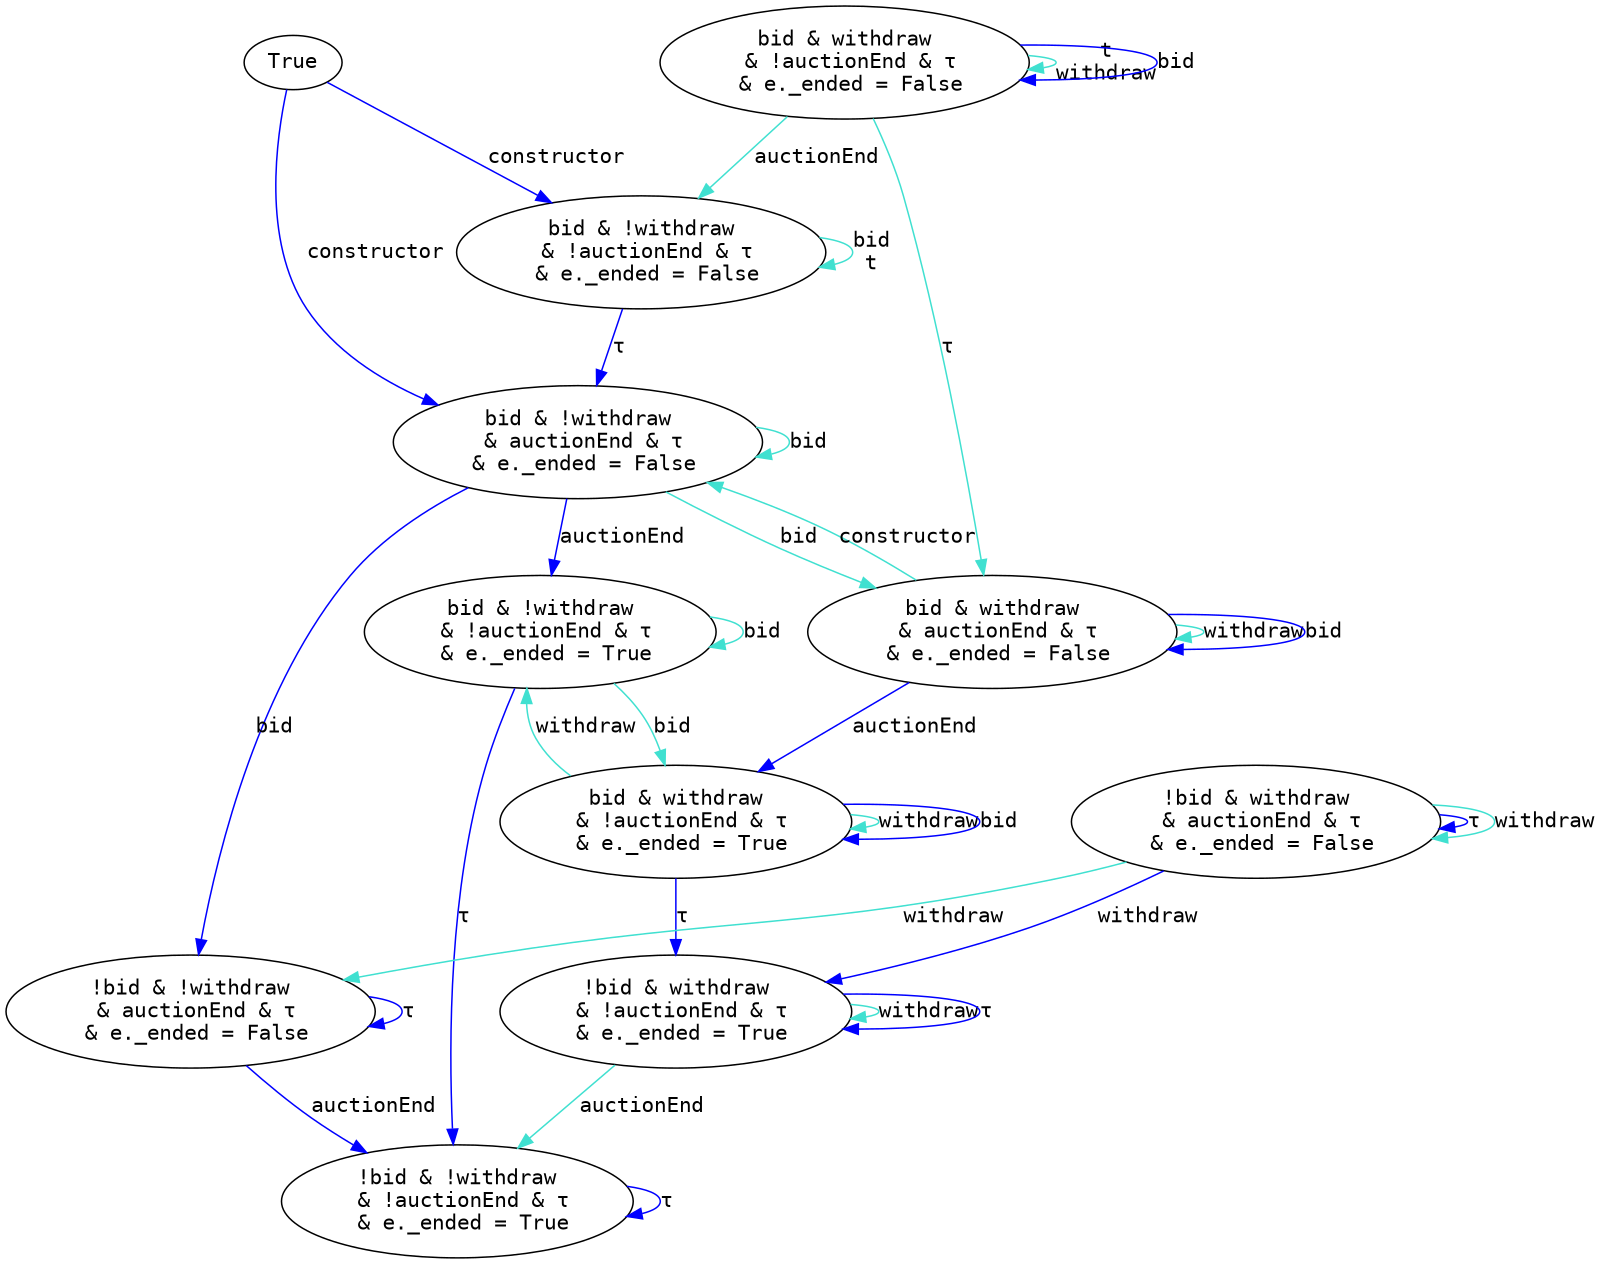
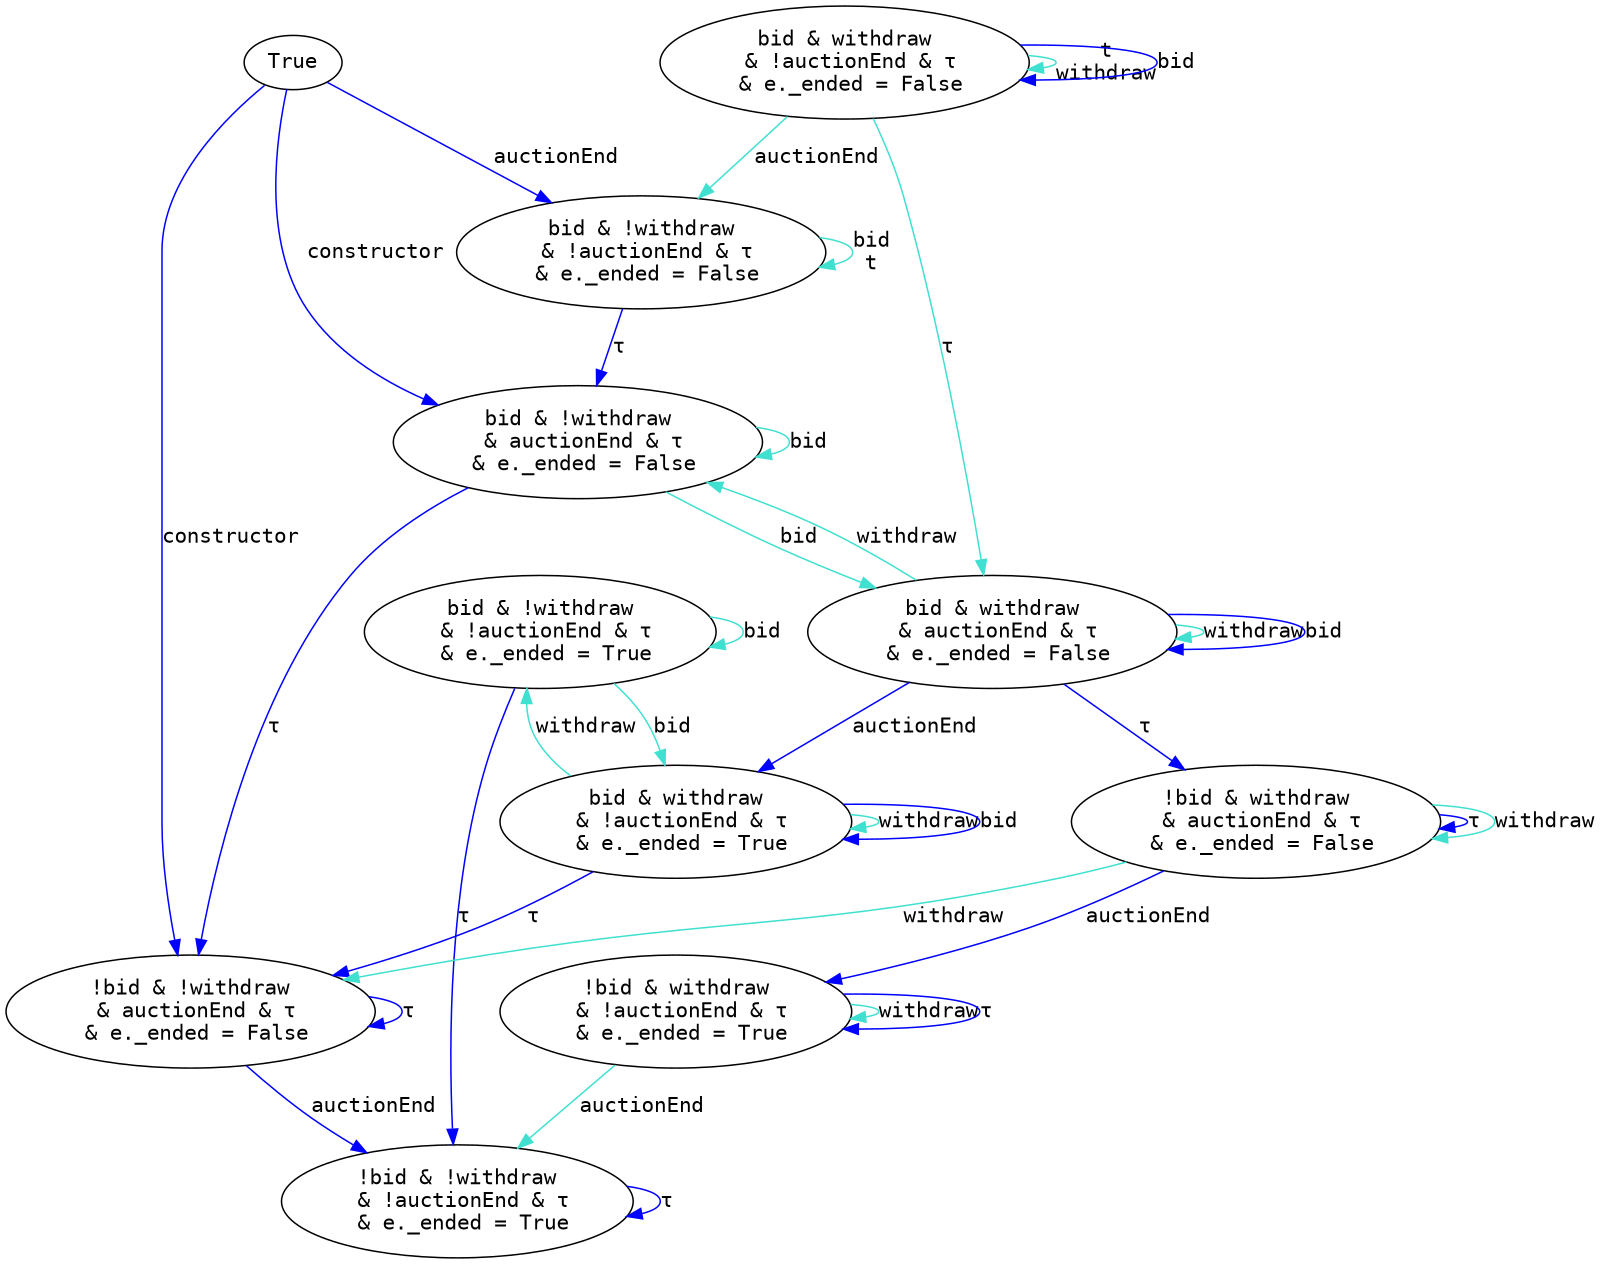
(556, 157) -> (556, 157)
none -> (162, 496)
(561, 529) -> none
(907, 537) -> (907, 537)
none -> (1118, 723)
(274, 727) -> (274, 727)
(676, 909) -> (474, 929)
(1148, 917) -> (1148, 917)
